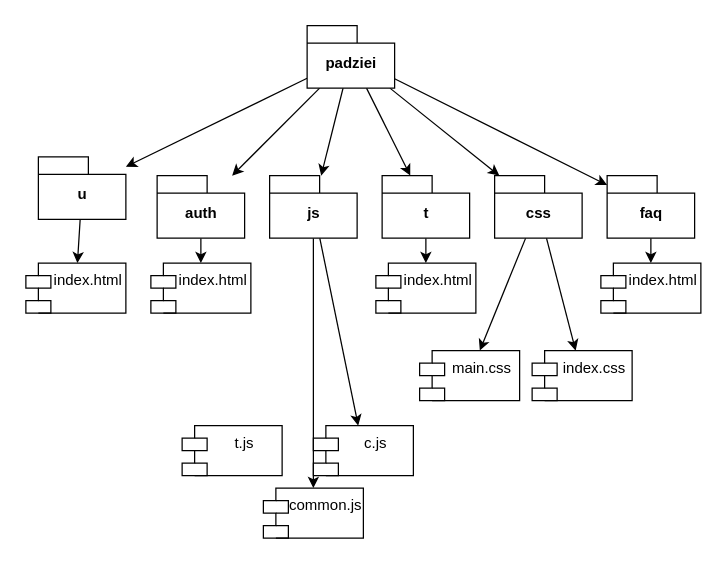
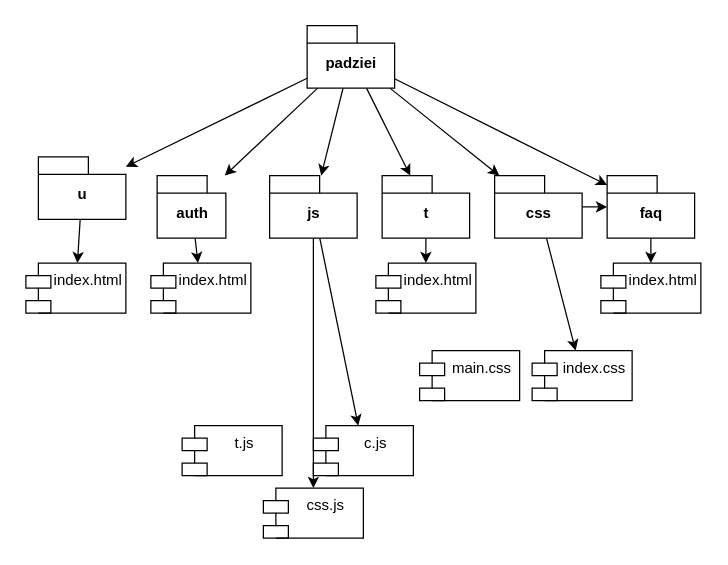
(201, 207) -> (191, 207)
(504, 290) -> (590, 207)
(325, 505) -> (325, 505)
